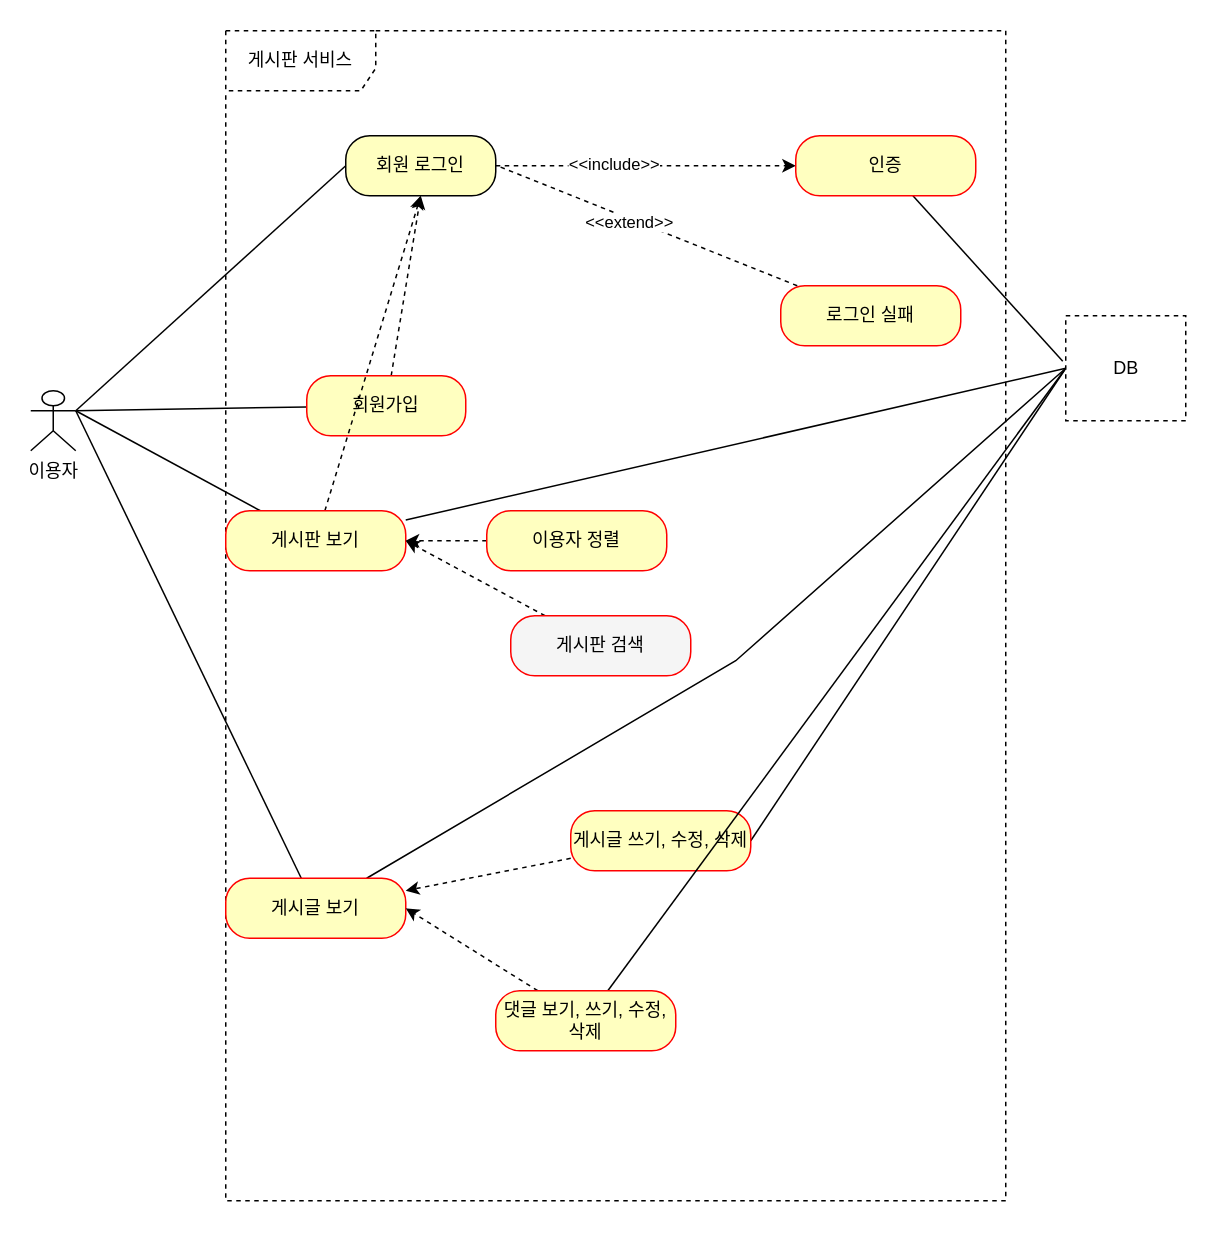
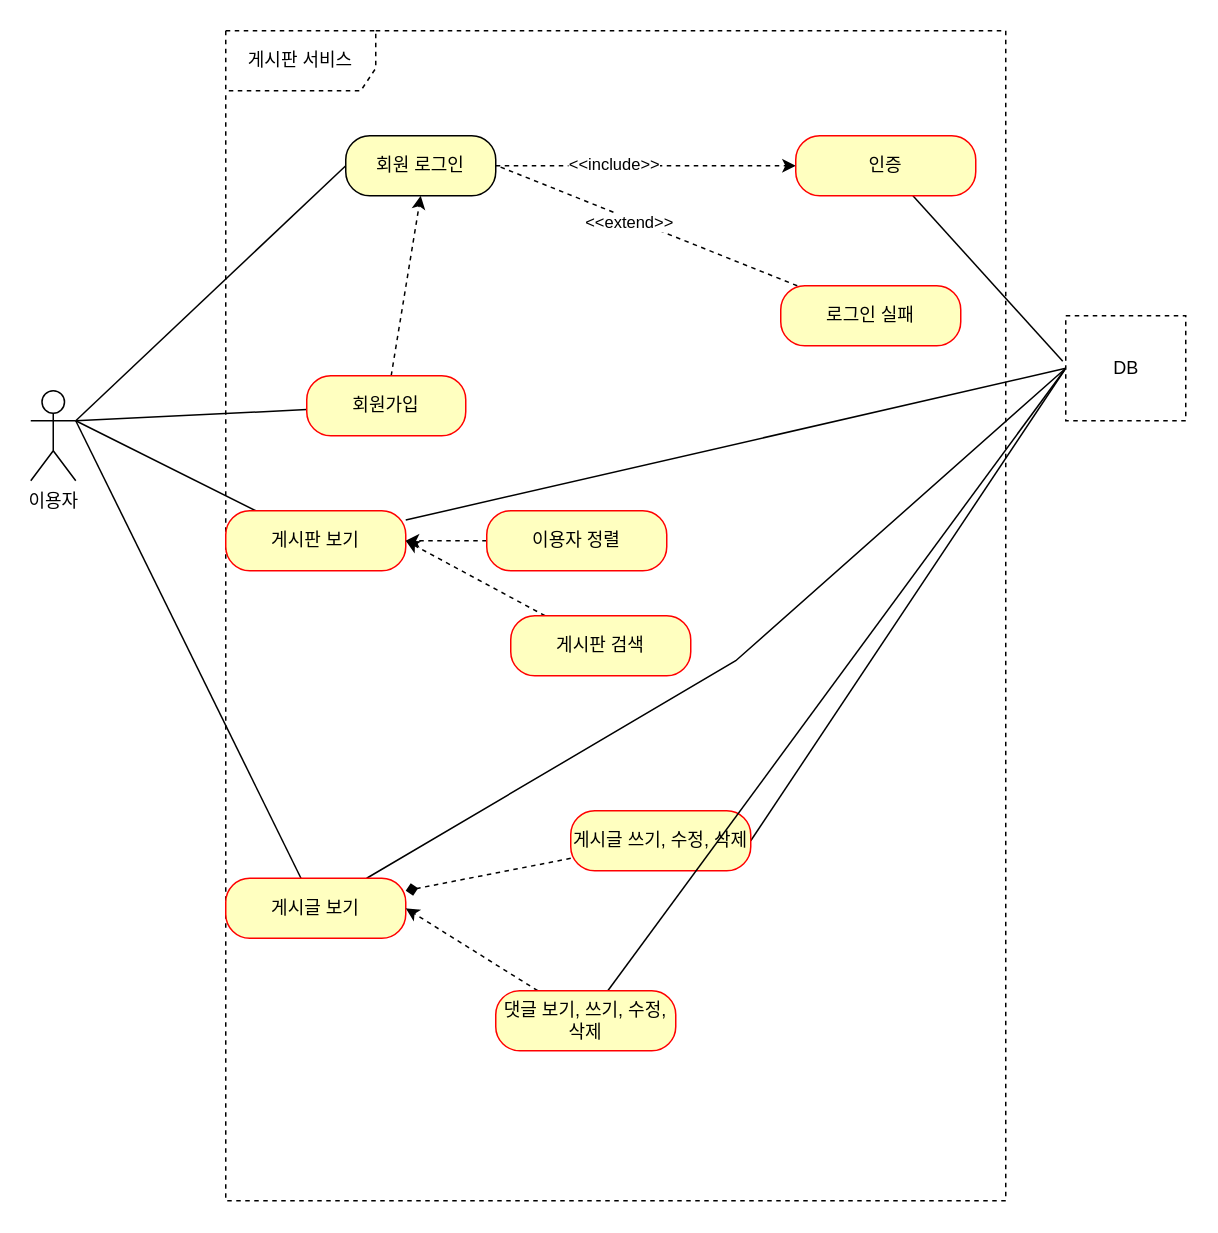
(370, 362) -> none
(53, 421) -> (53, 436)
(601, 646) -> (601, 646)
(417, 888) -> (418, 888)
